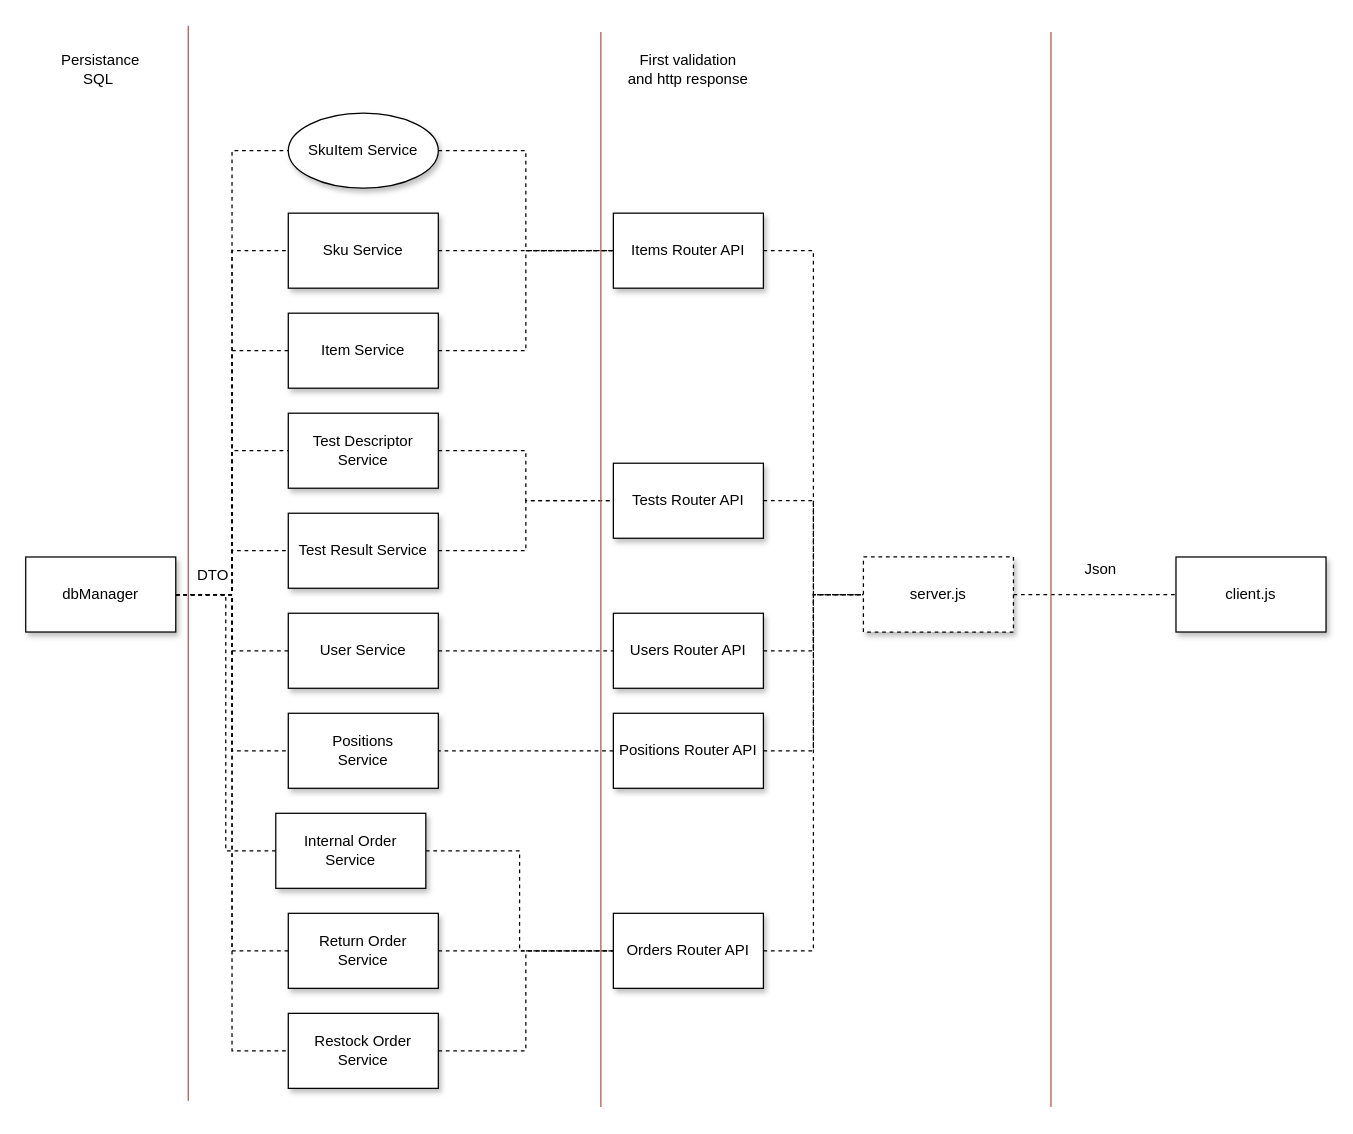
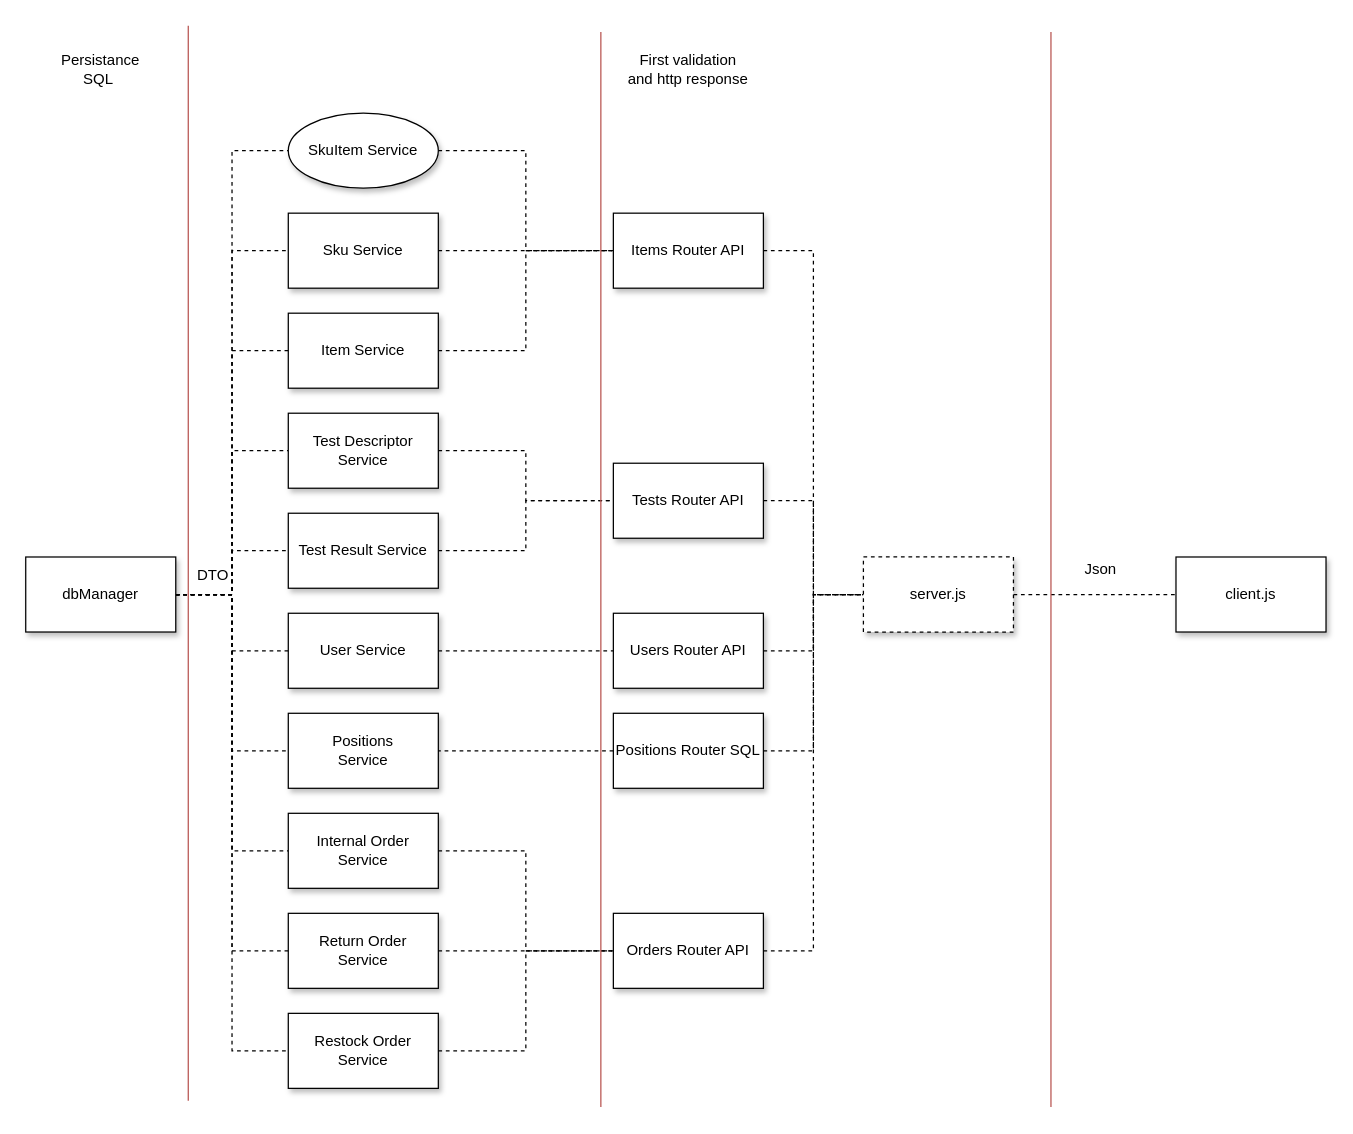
(688, 751) -> (688, 751)
(351, 851) -> (363, 851)
